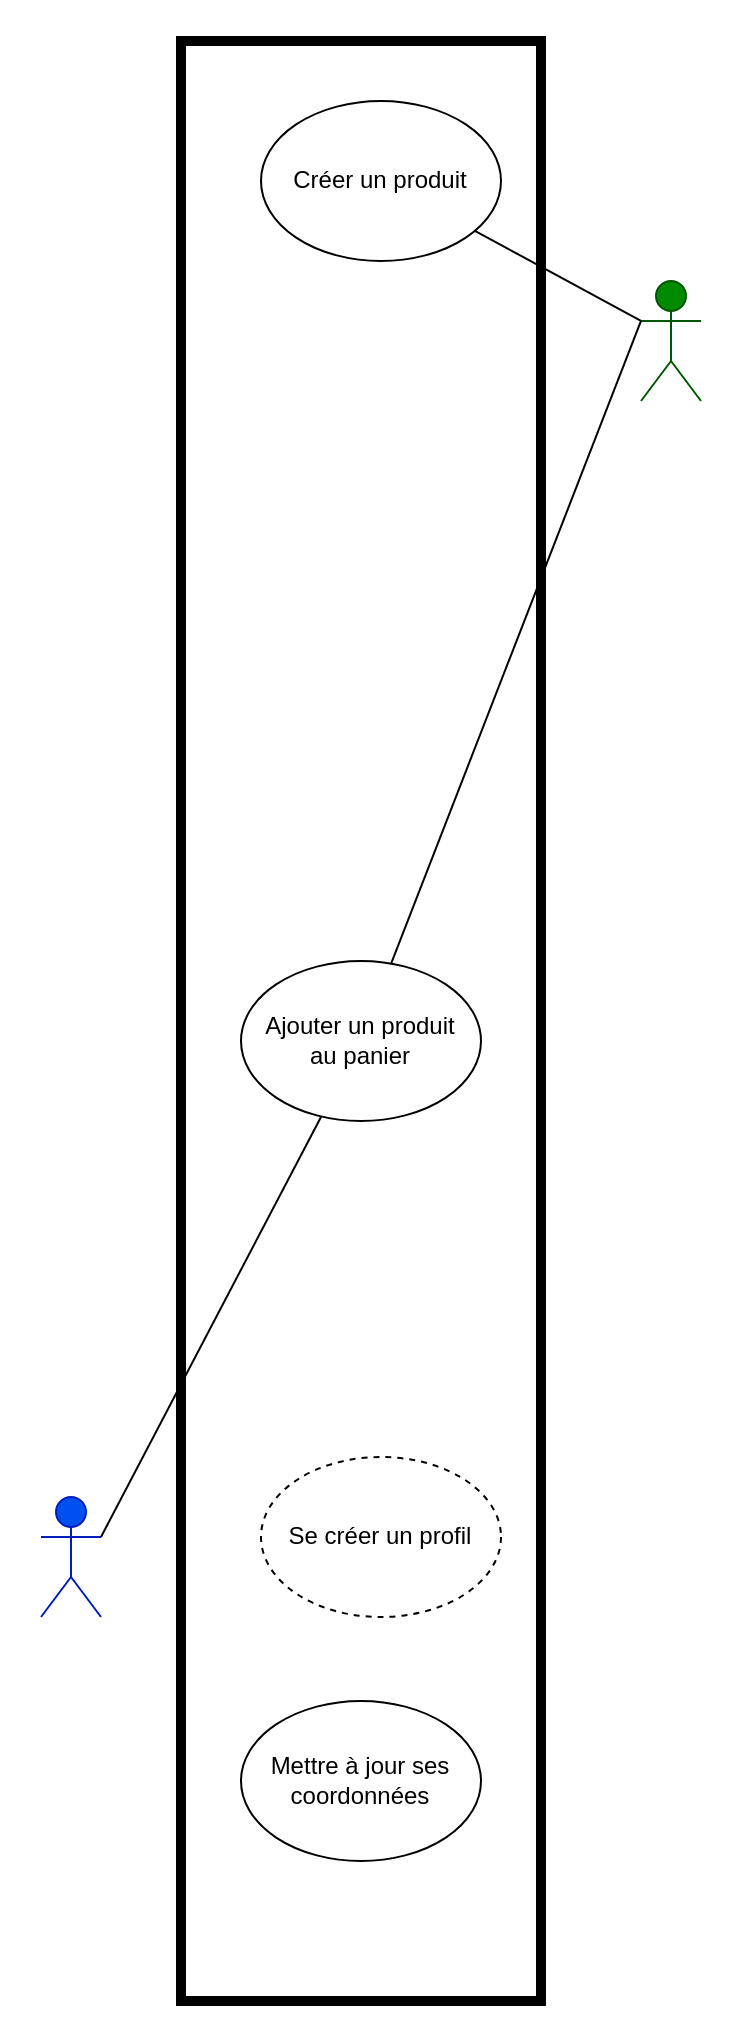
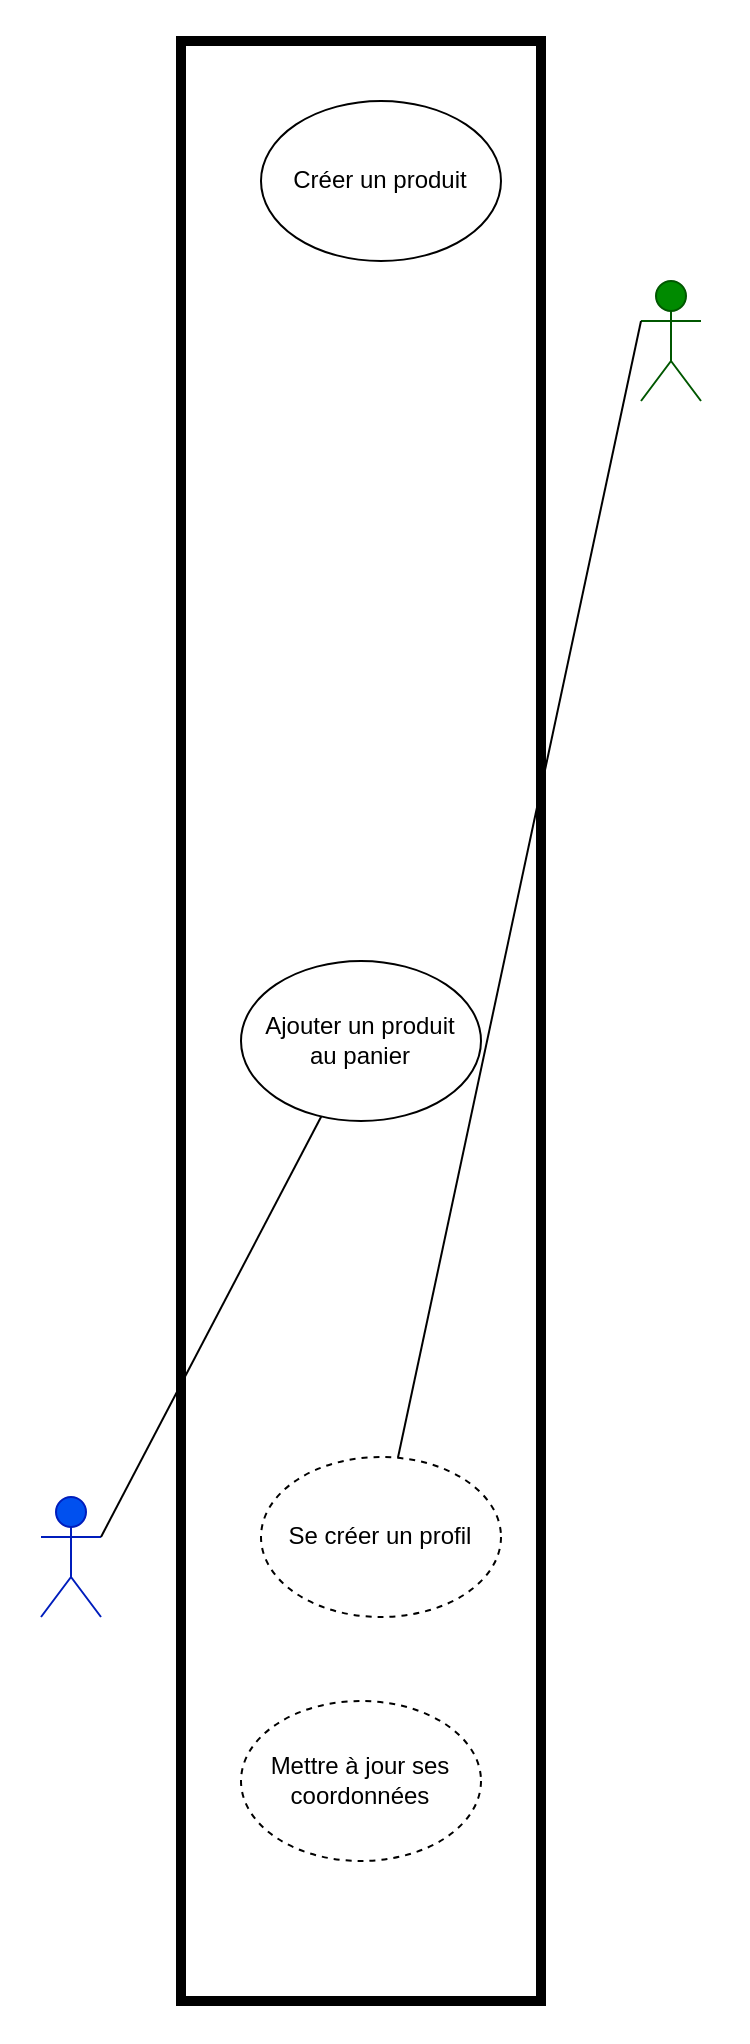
(591, 294) -> (467, 1133)
(464, 776) -> none
(361, 1781) -> (361, 1781)
